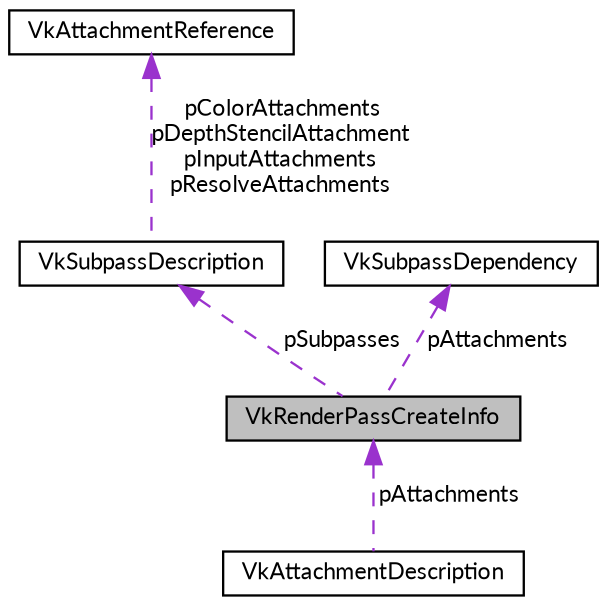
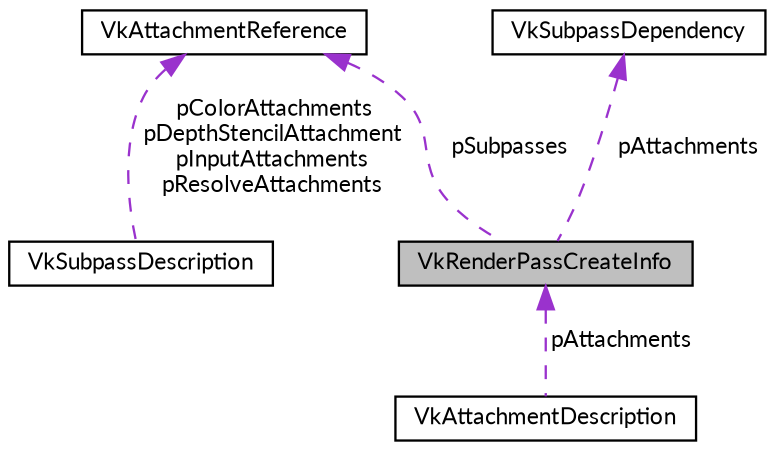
(270, 348) -> (426, 150)
